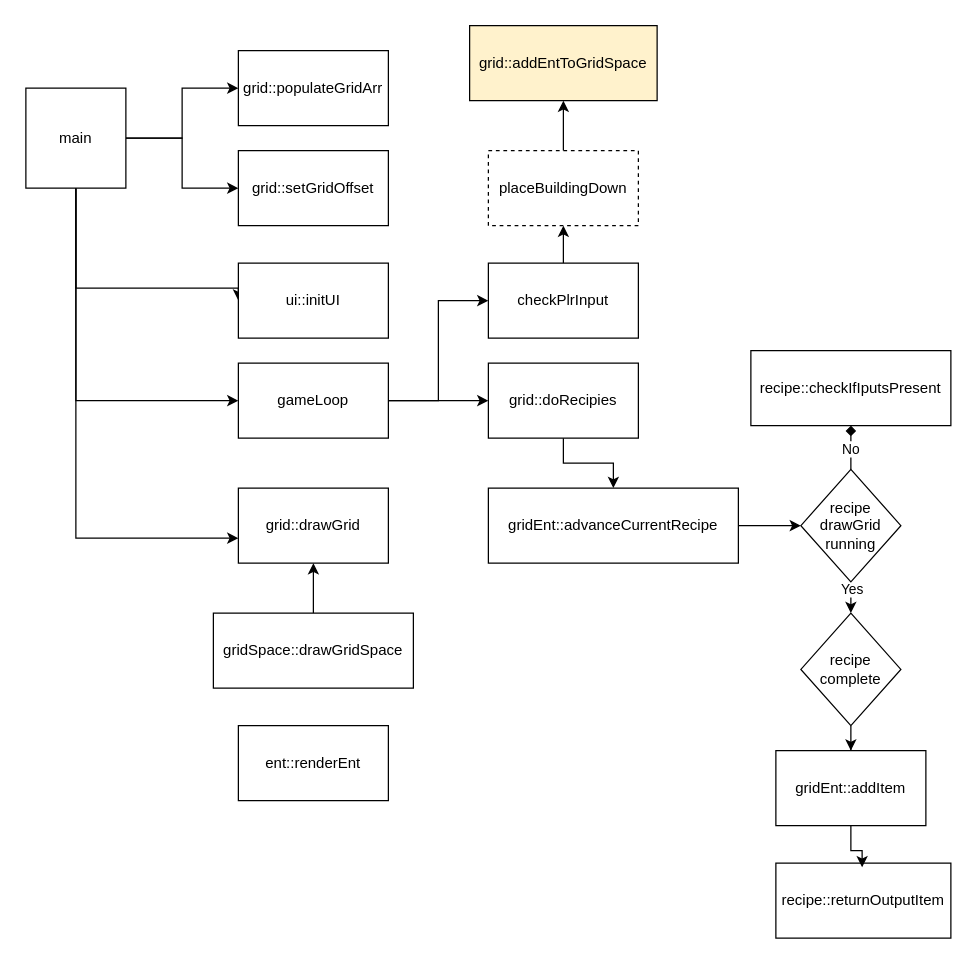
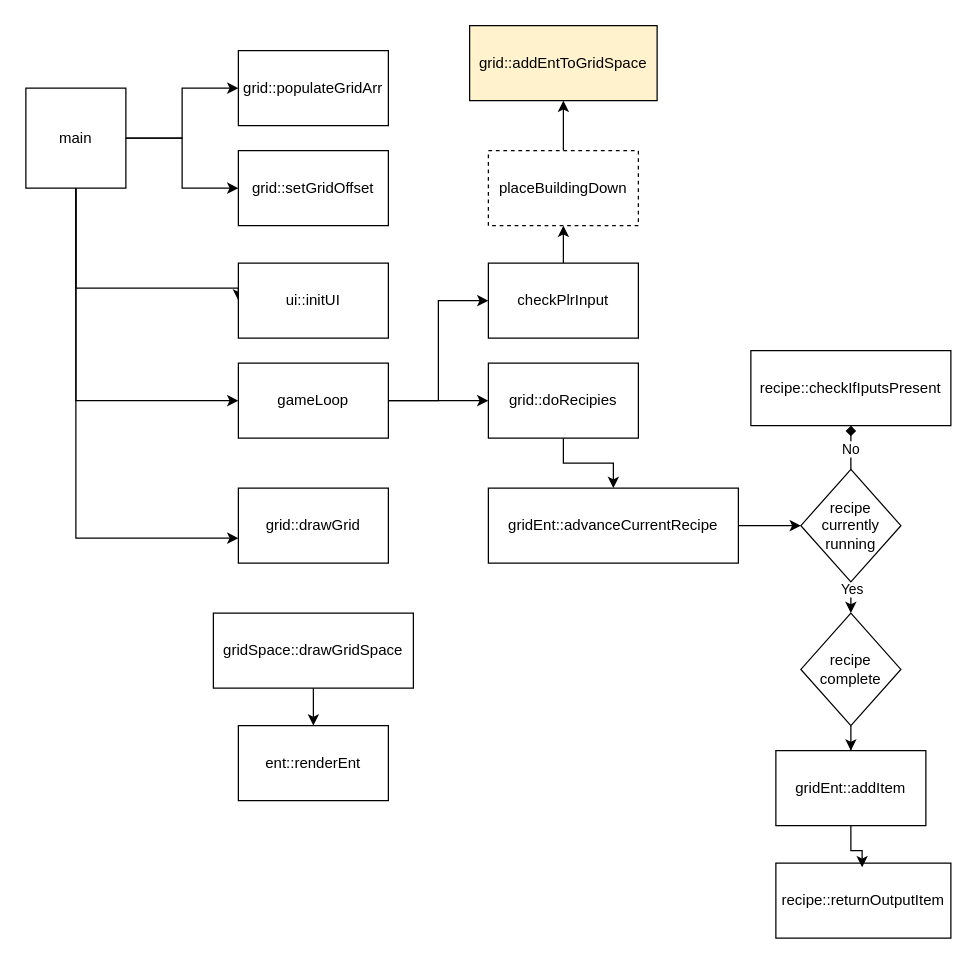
(851, 526) -> (851, 526)
(313, 592) -> (313, 711)
